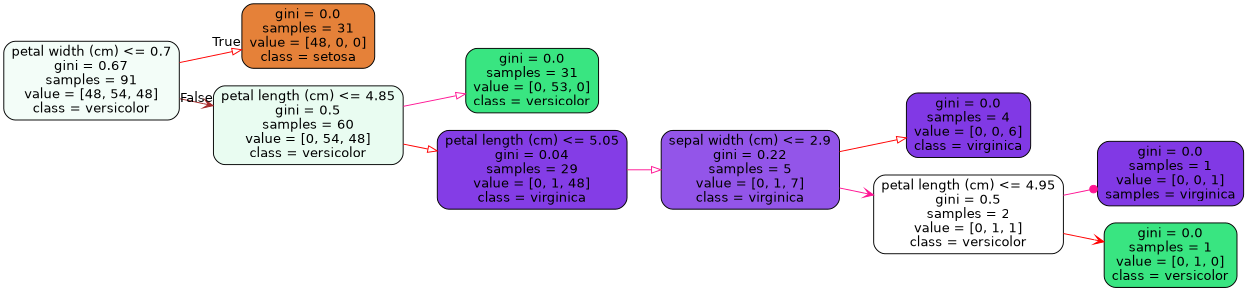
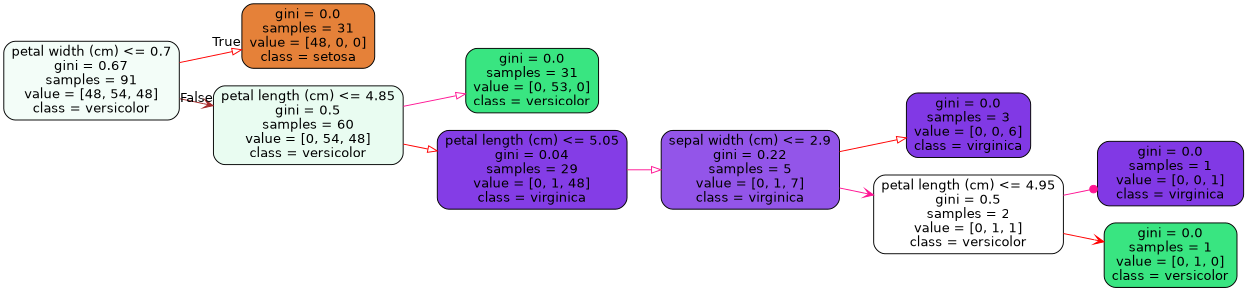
(969, 125) -> (969, 125)
(1171, 174) -> (1171, 174)
